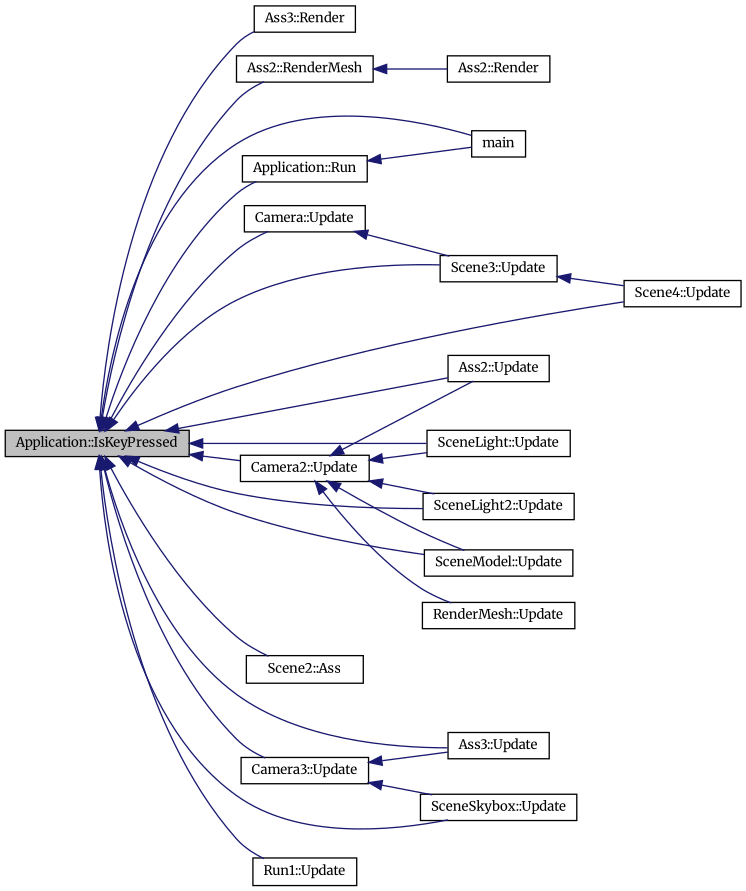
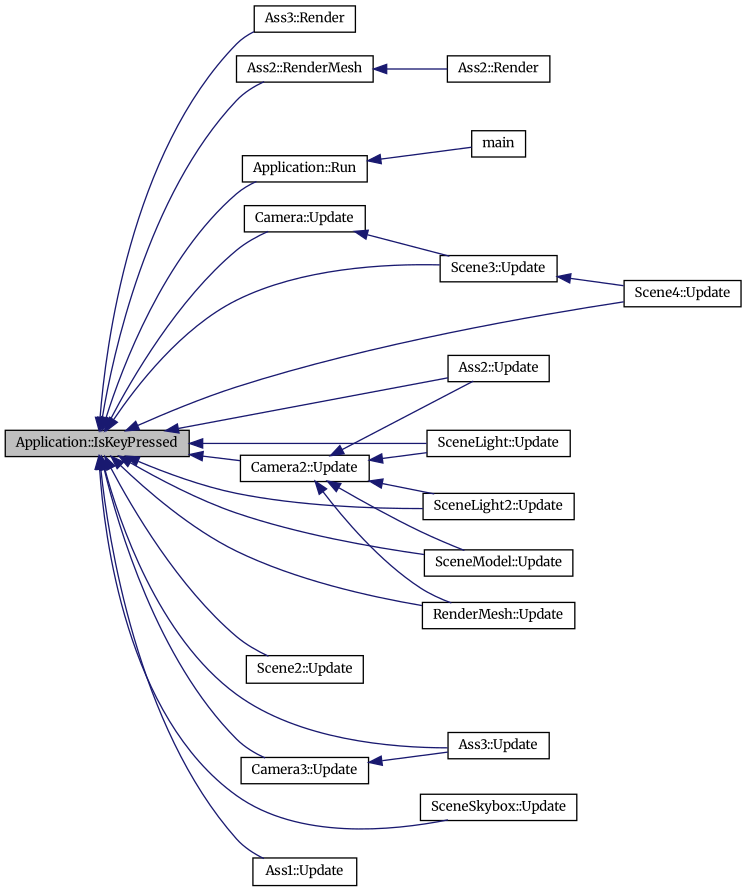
(209, 167) -> (259, 561)
(305, 669) -> (305, 669)
(407, 790) -> none
(305, 872) -> (305, 872)
